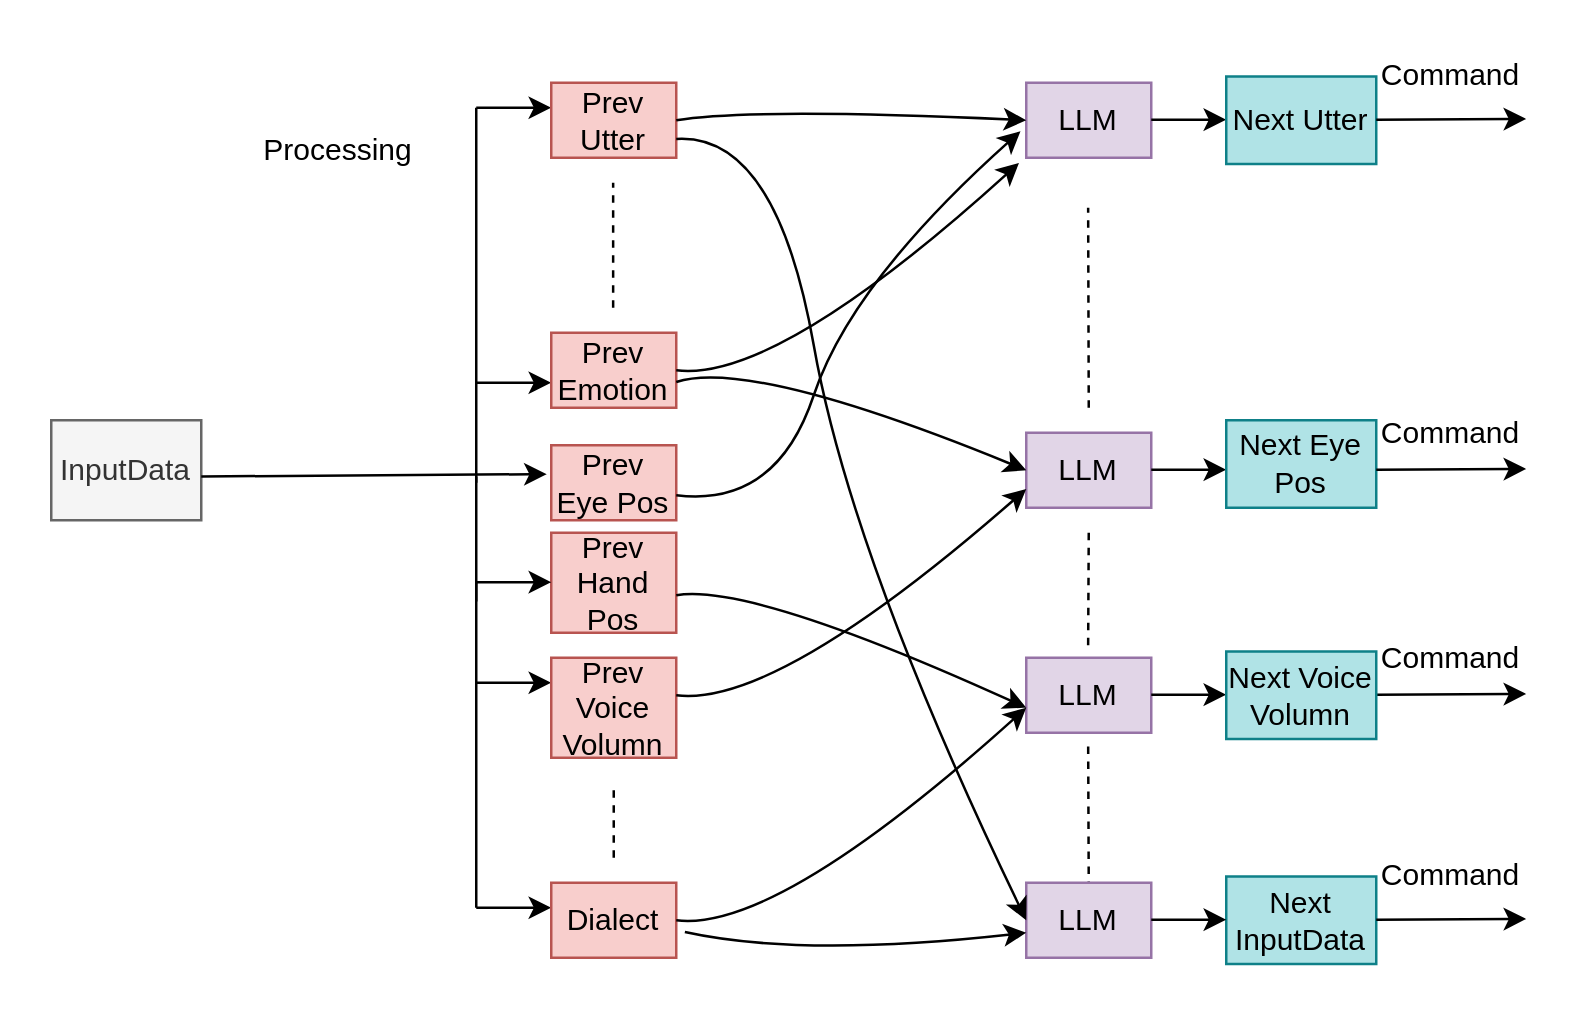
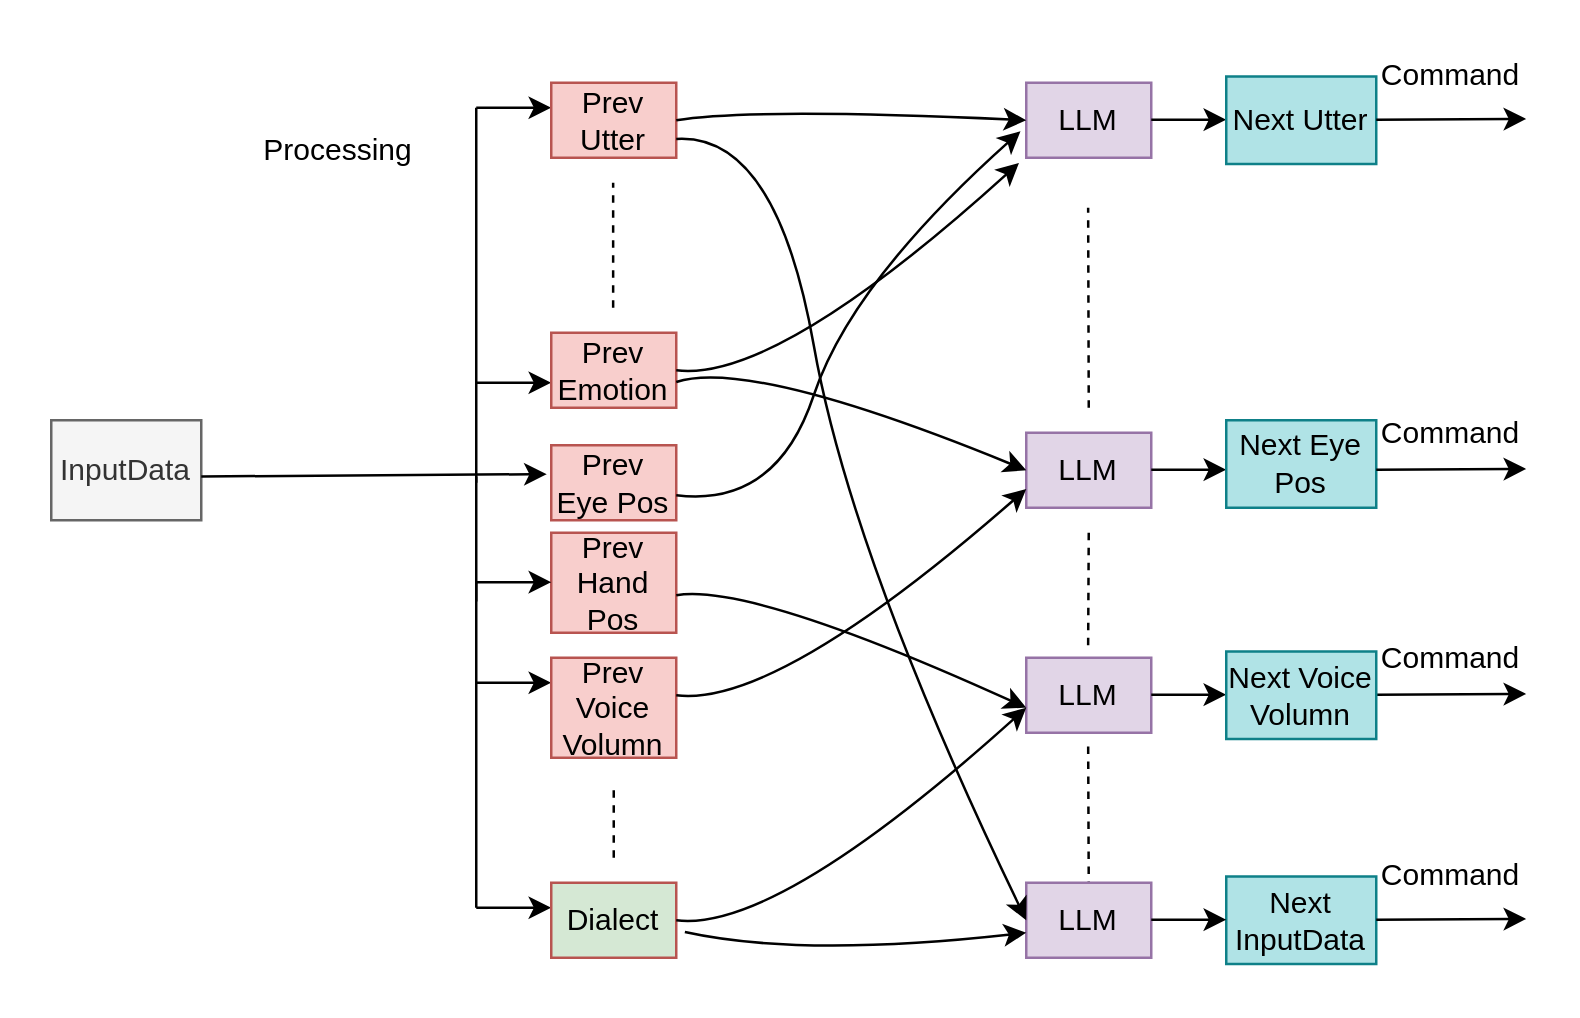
(614, 920) -> (614, 920)
